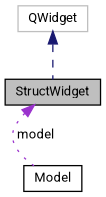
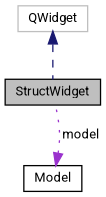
(14, 142) -> (59, 129)
